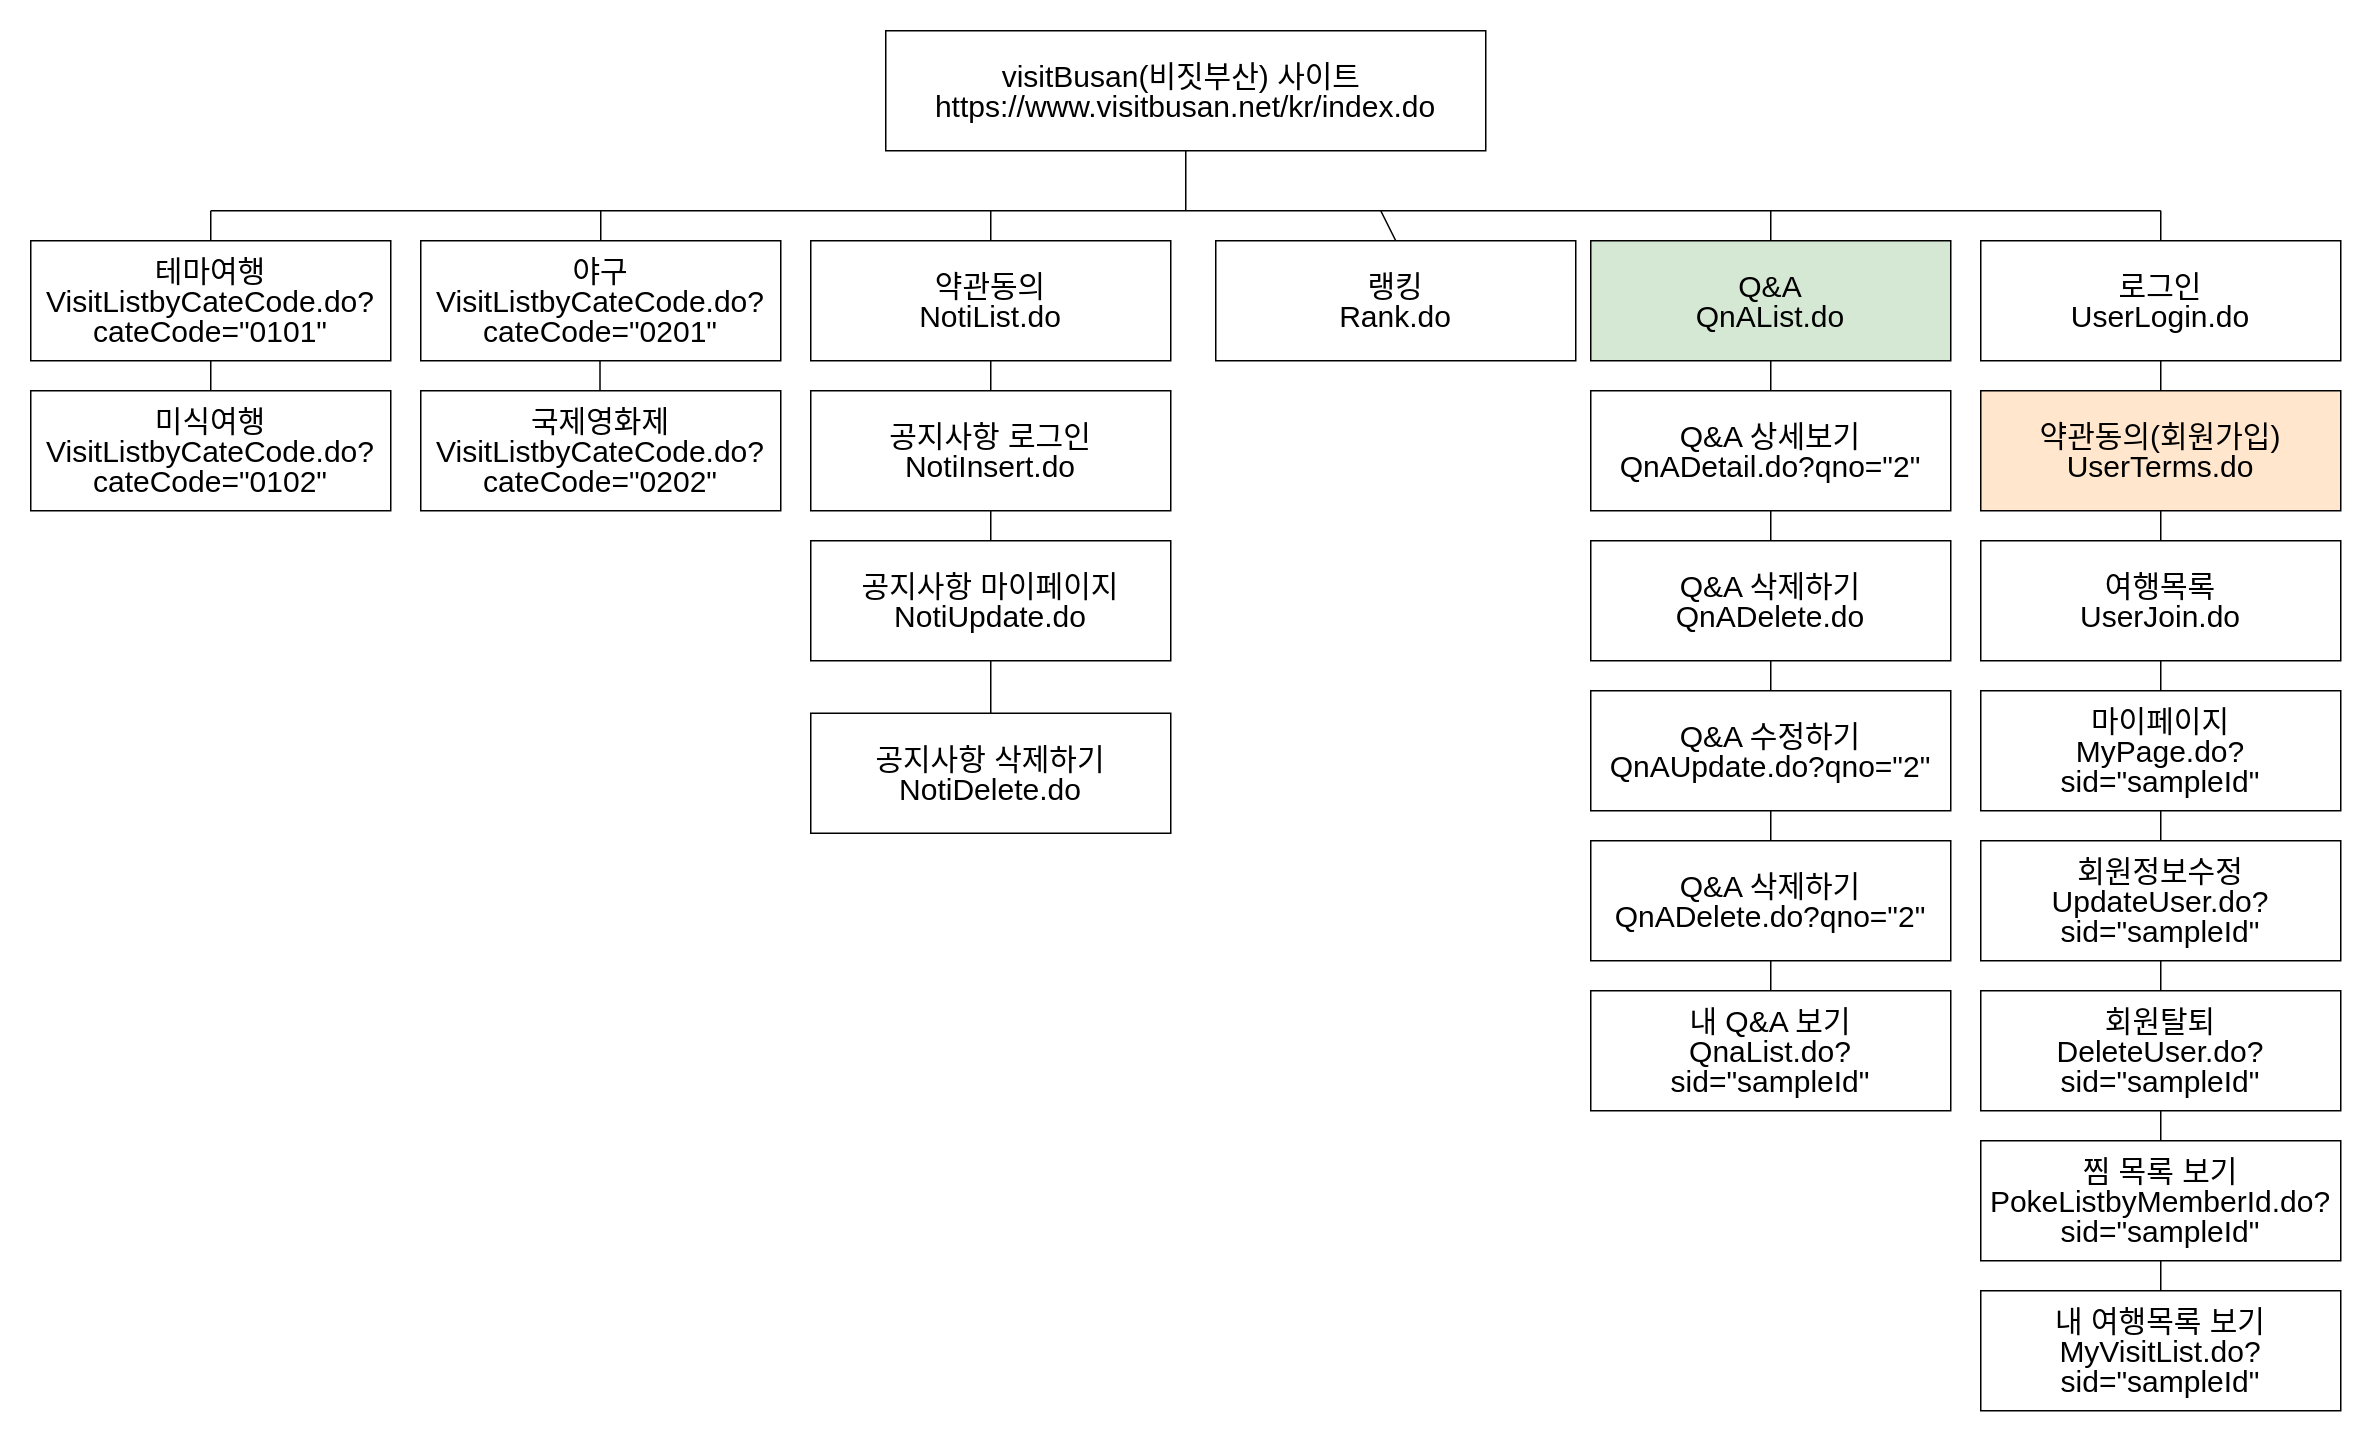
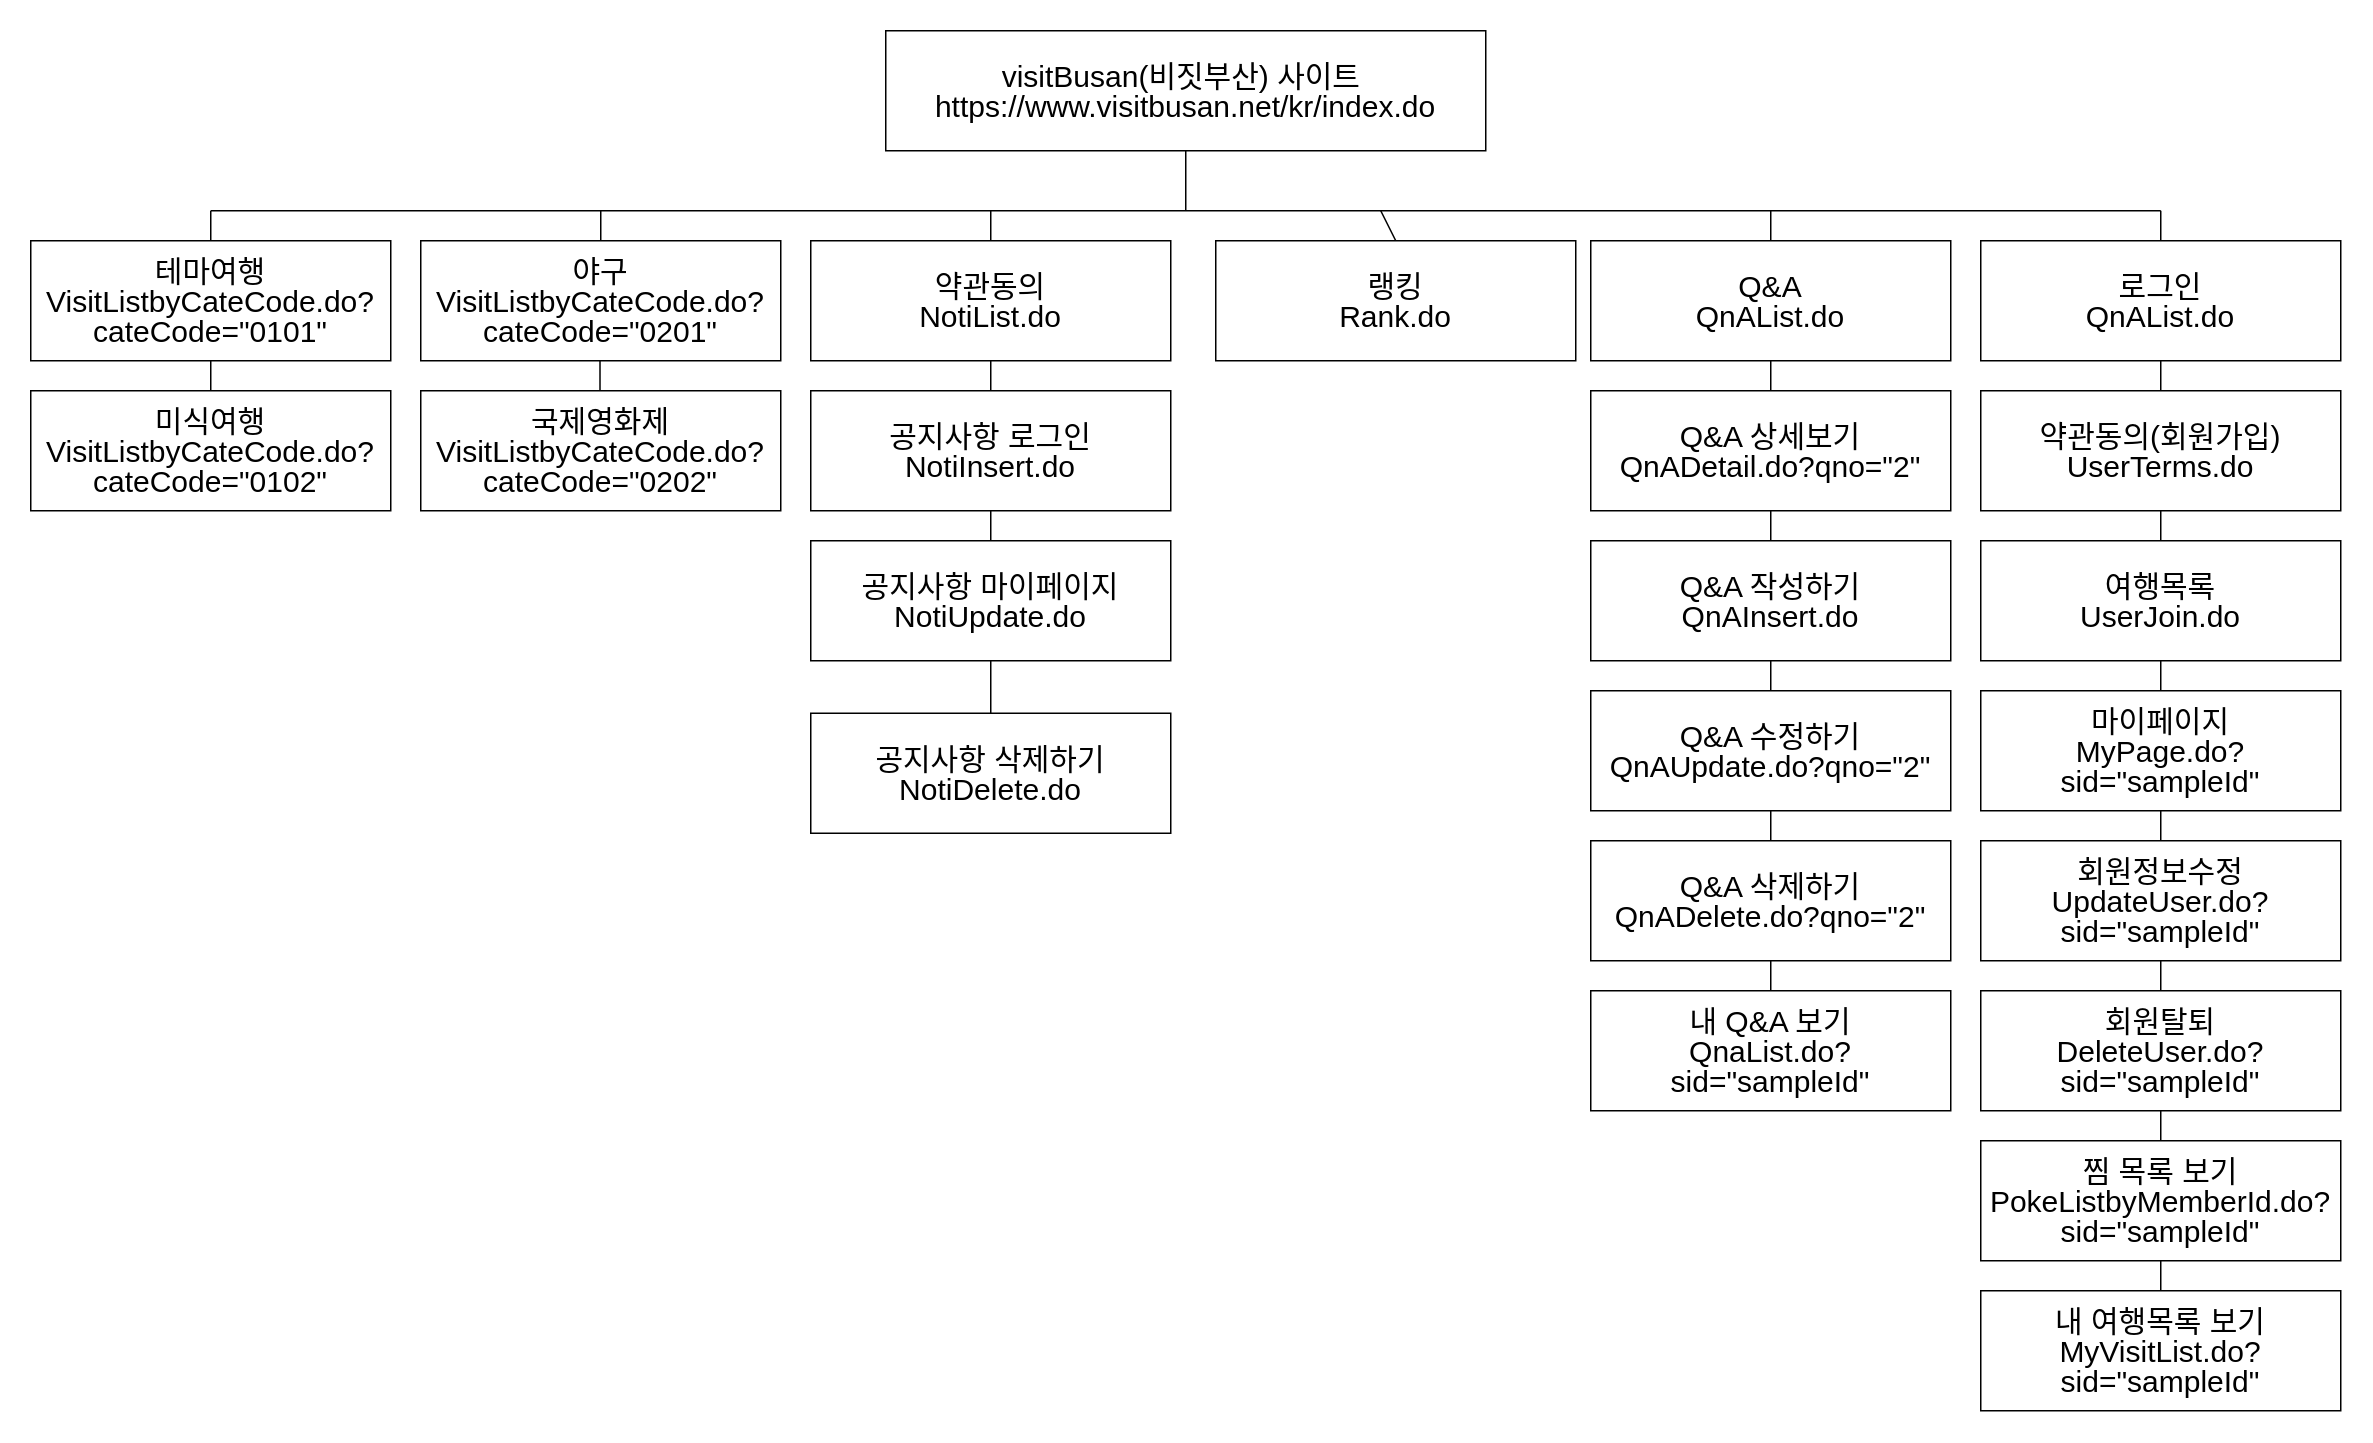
(1771, 301) -> (1771, 301)
(2161, 301) -> (2161, 301)
(2161, 451) -> (2161, 451)
(1771, 601) -> (1771, 601)
